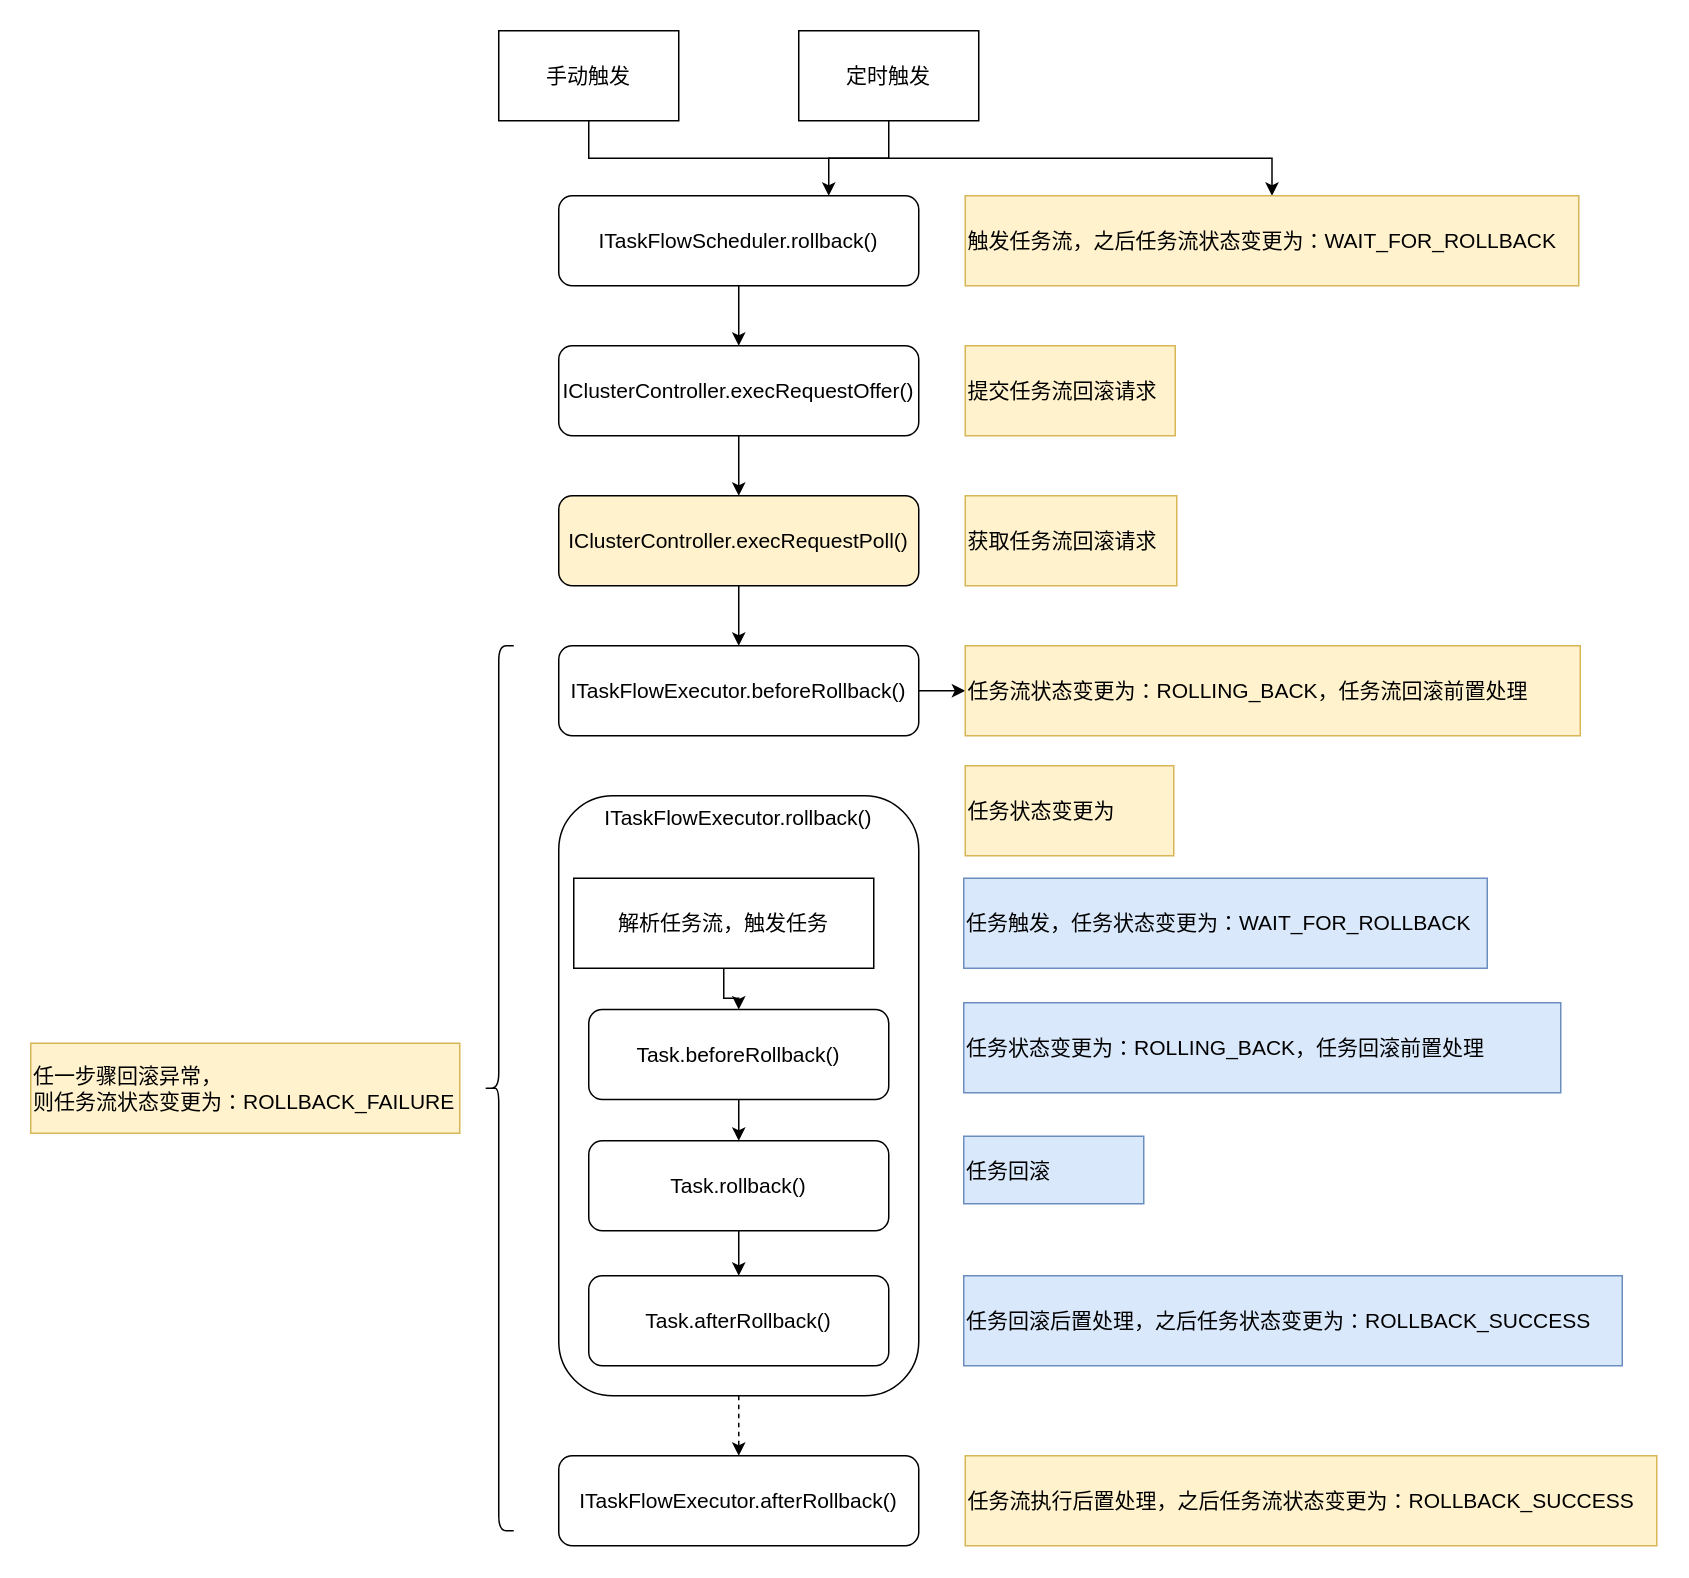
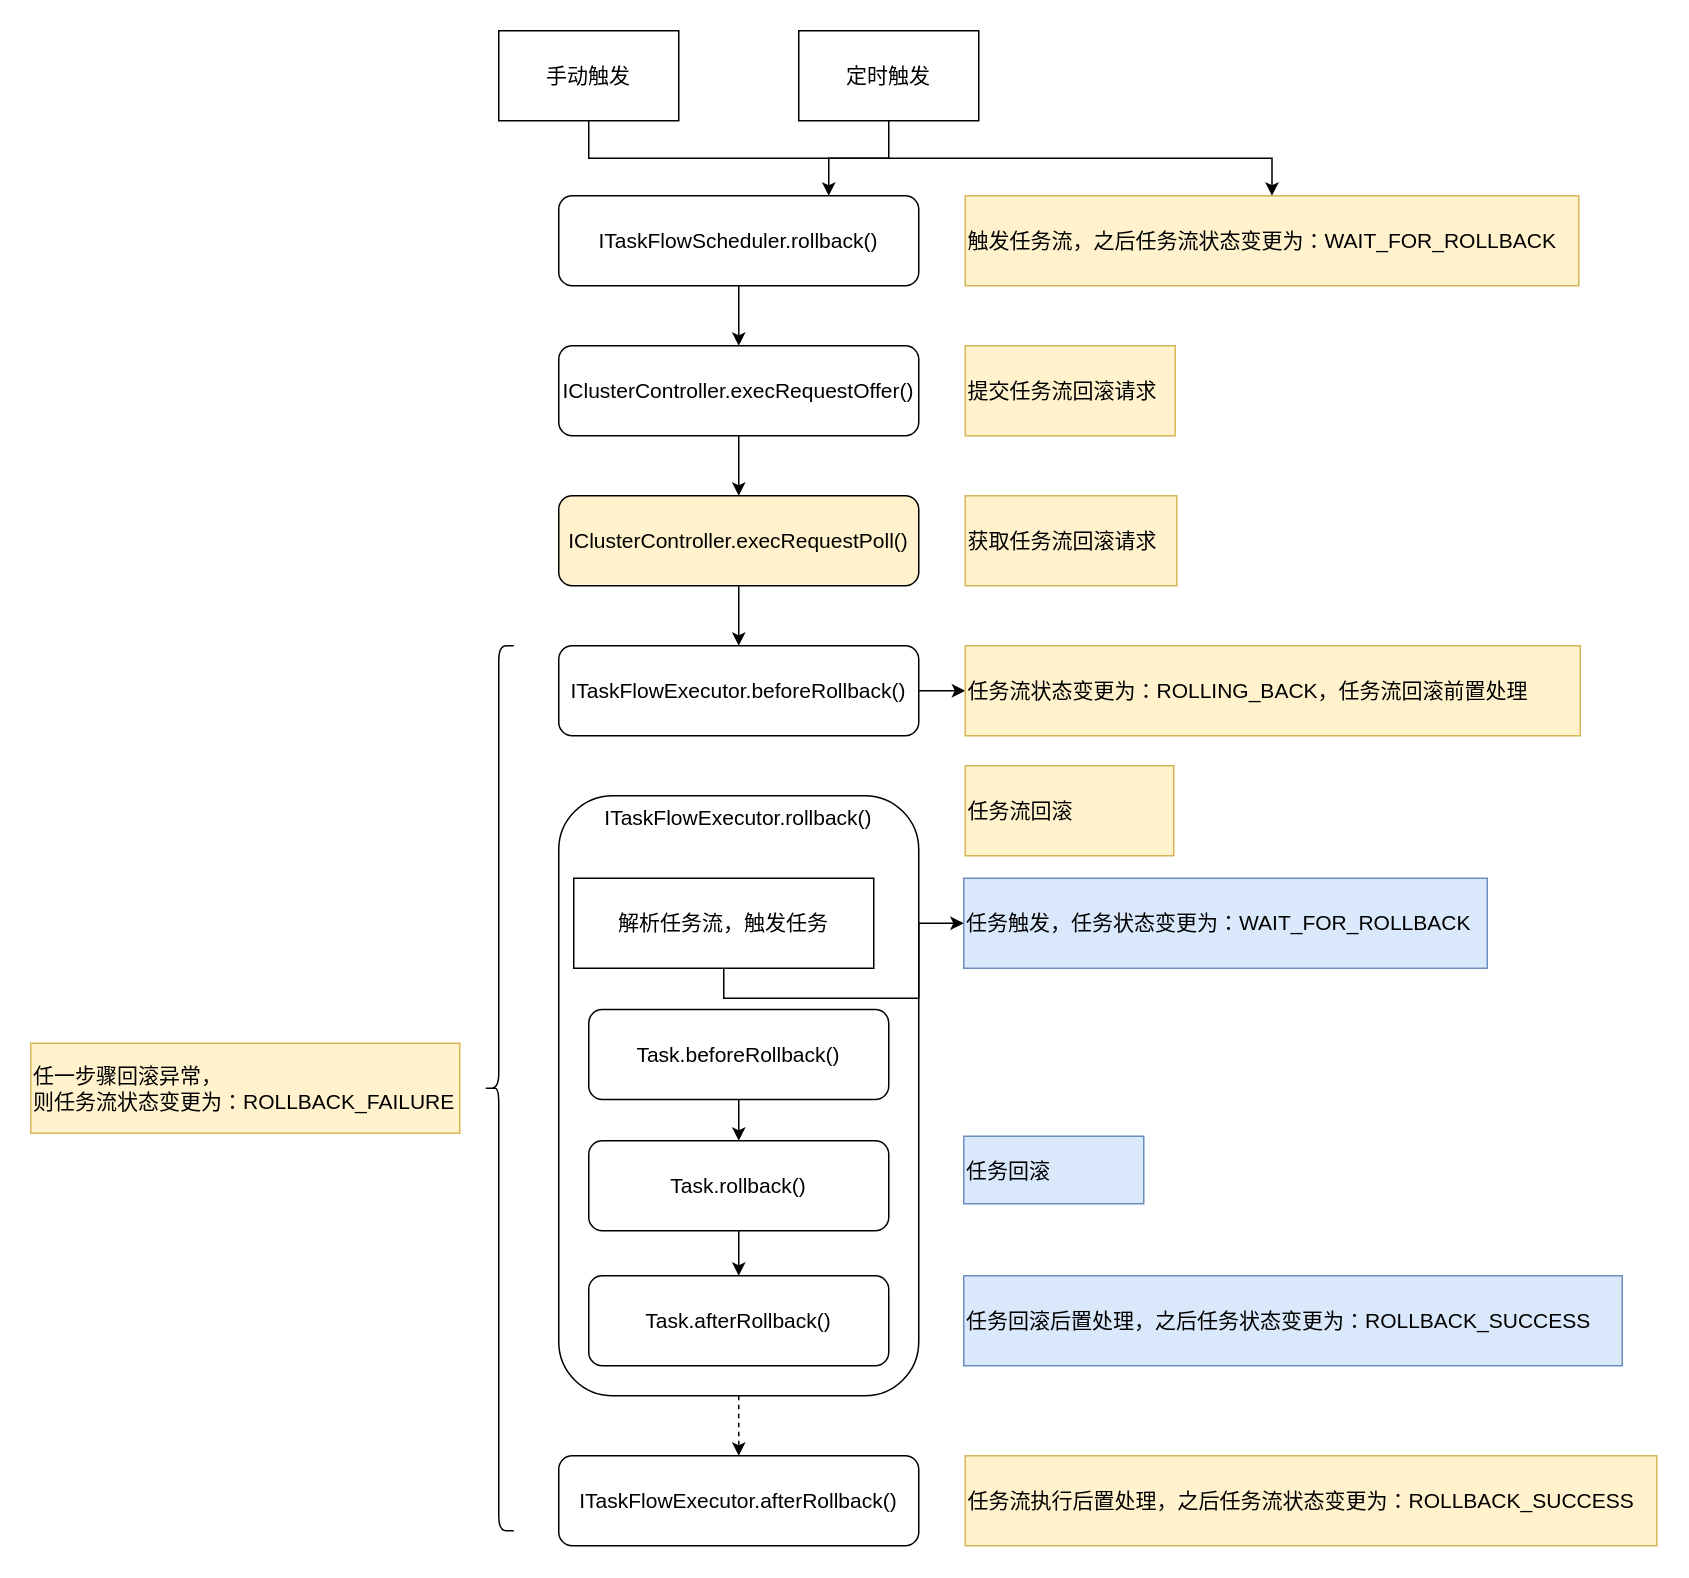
(1042, 811) -> (1021, 811)
(735, 998) -> (826, 998)
(1262, 1048) -> none
